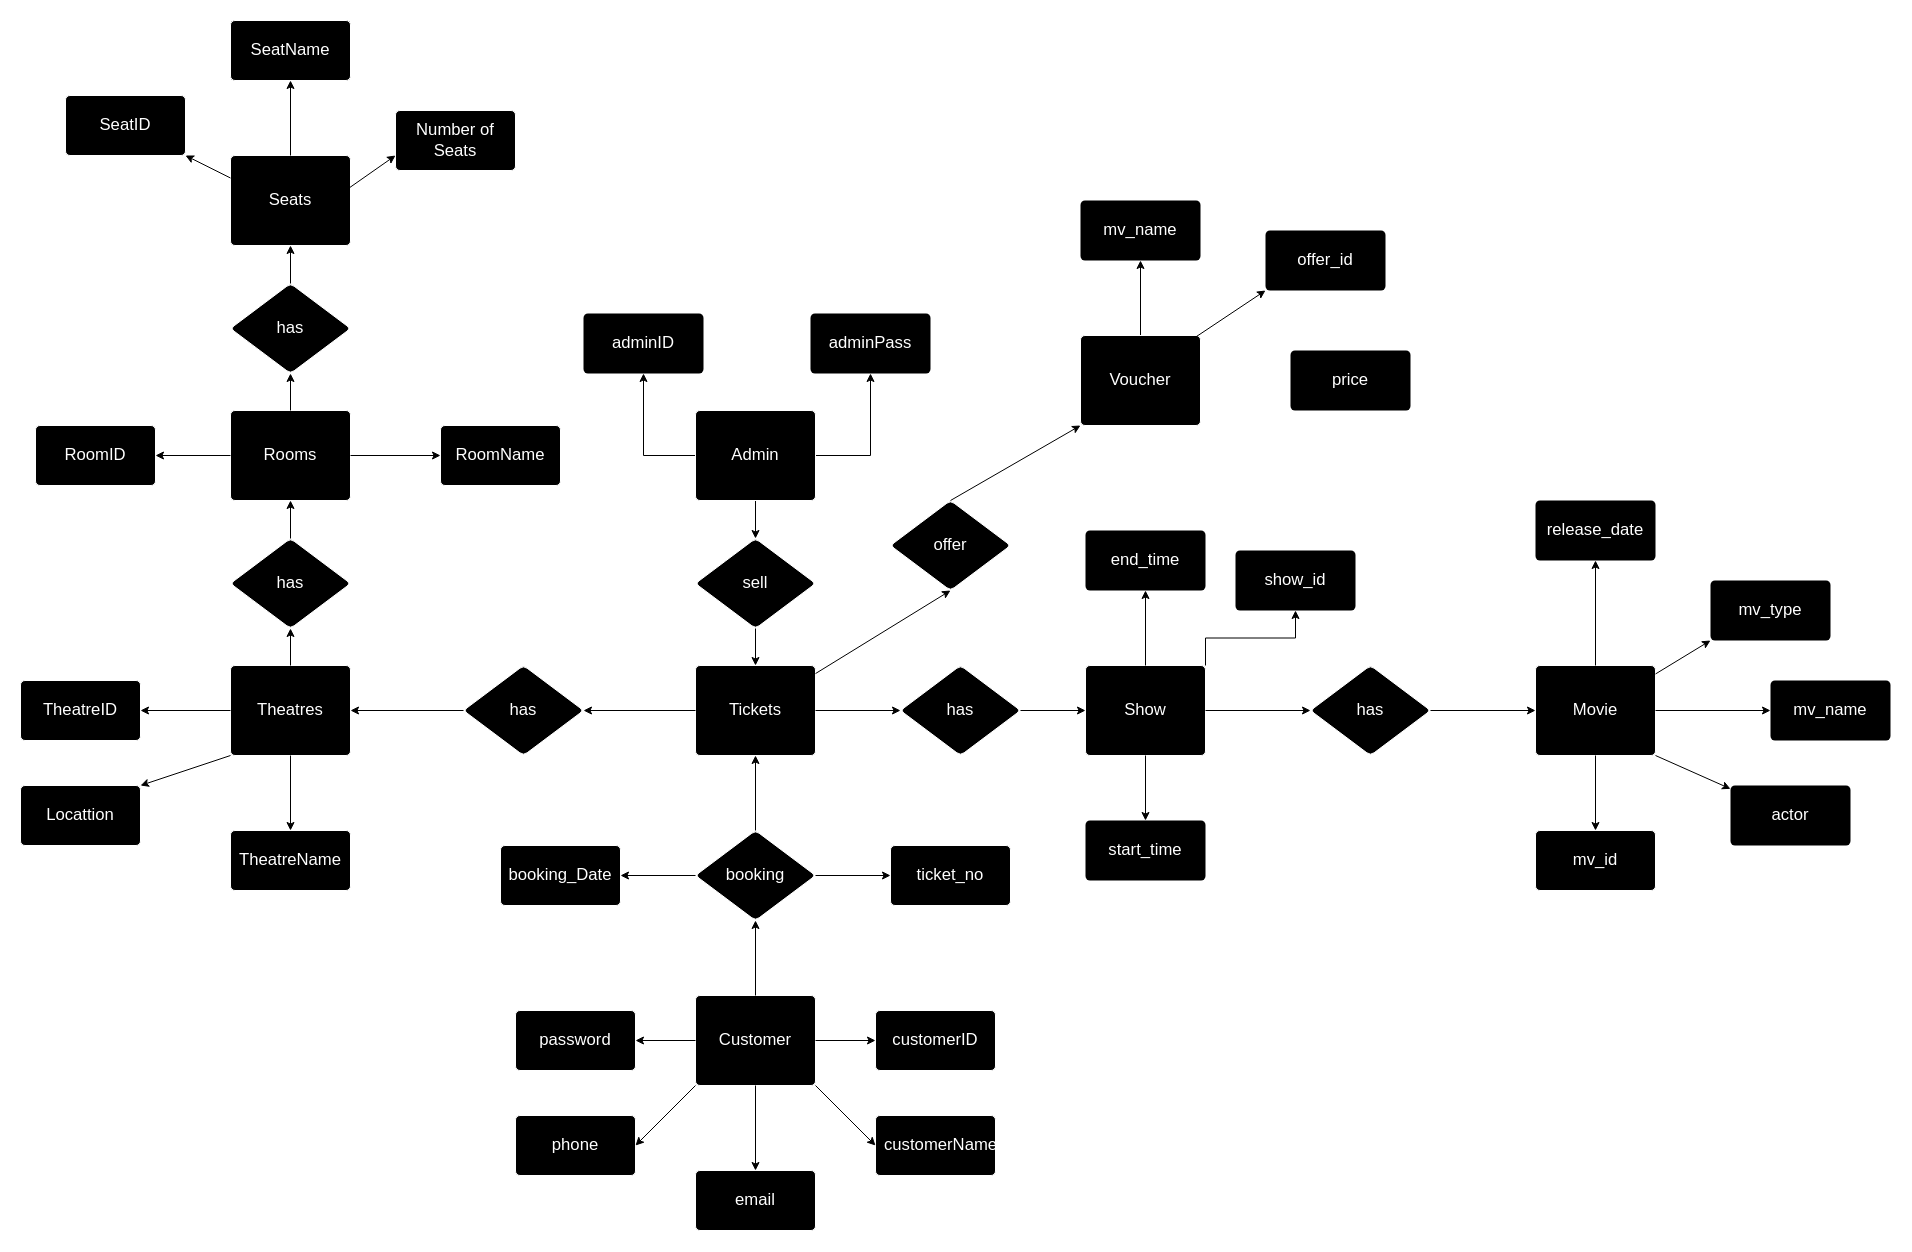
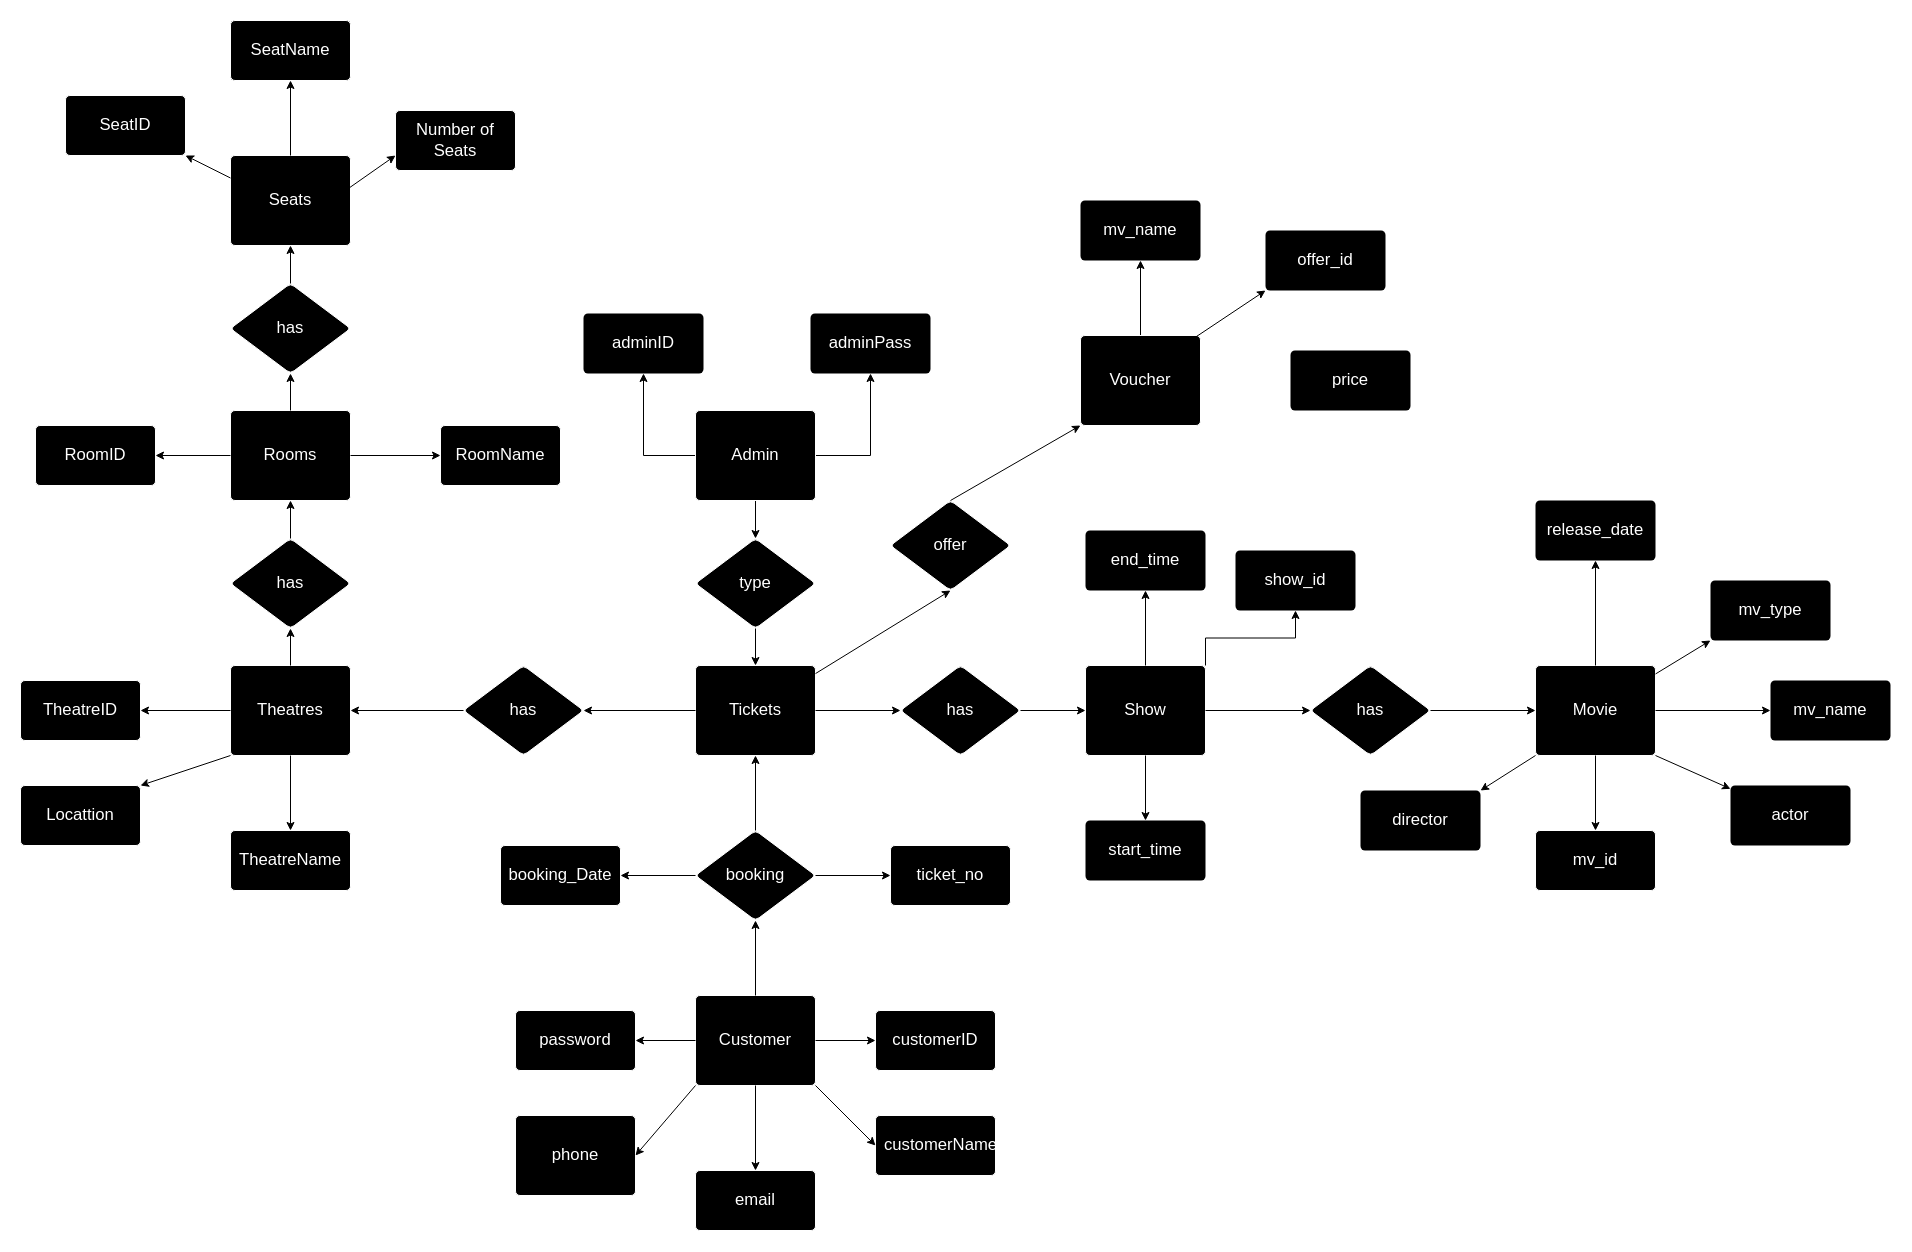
(756, 584) -> (756, 584)
none -> (1511, 771)
none -> (1421, 821)
(576, 1146) -> (576, 1156)
